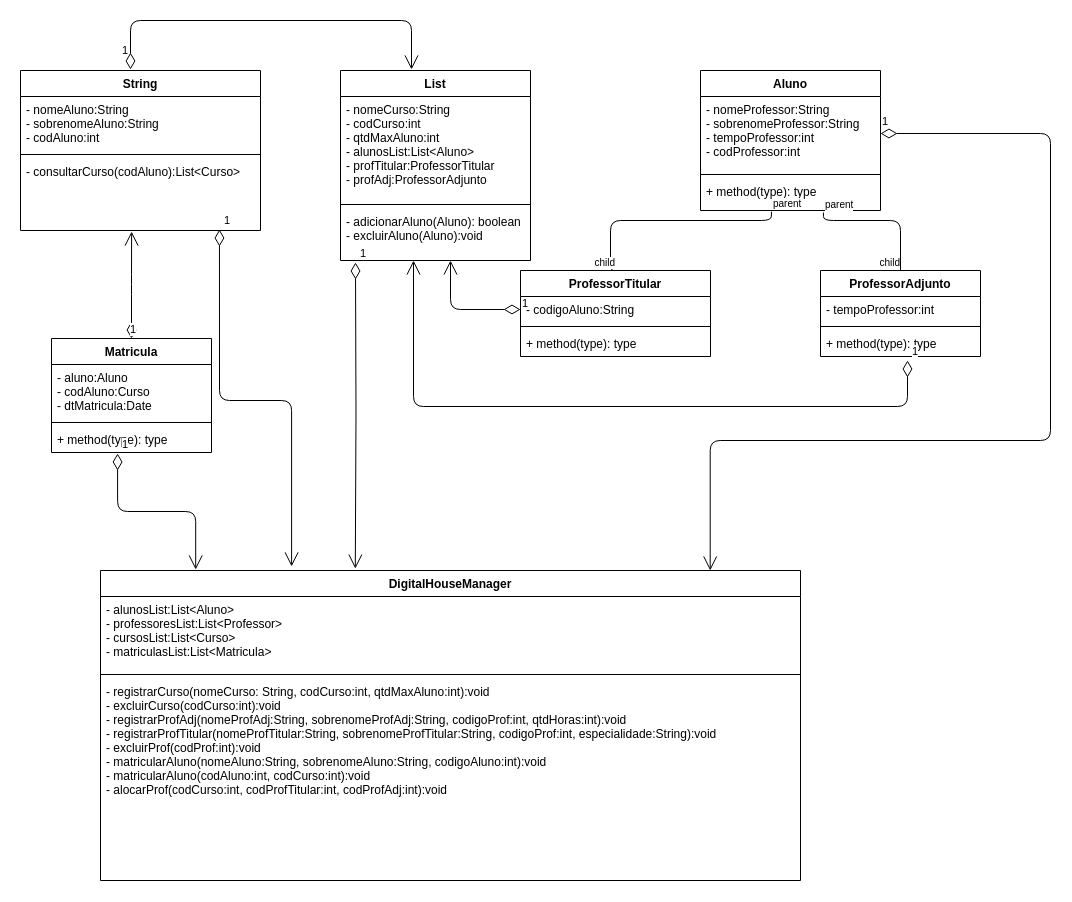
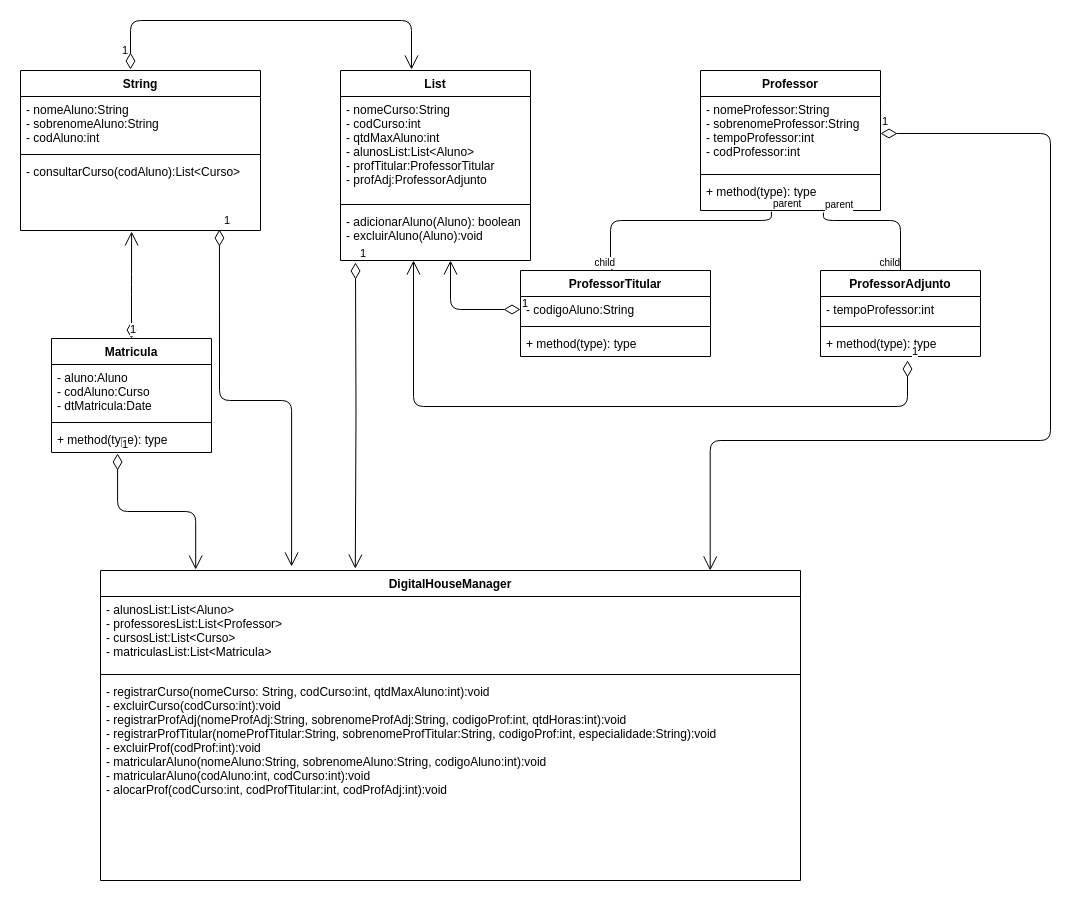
(790, 84) -> (790, 84)
